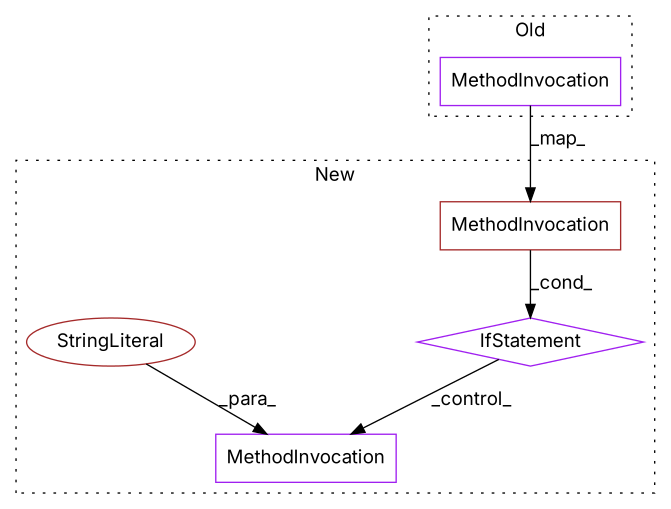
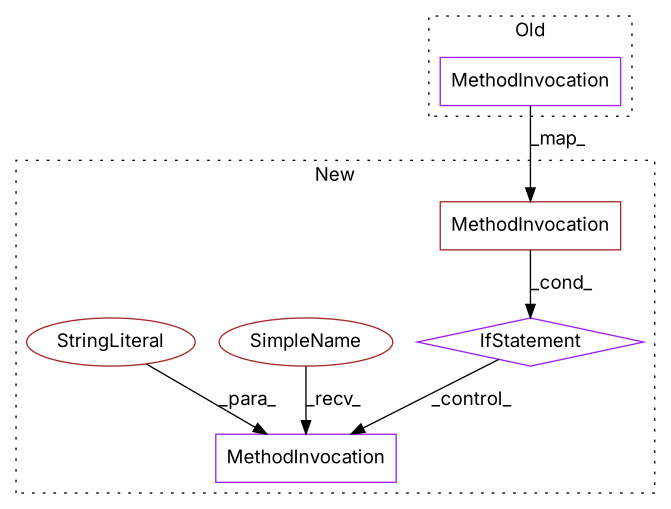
none -> (306, 342)
